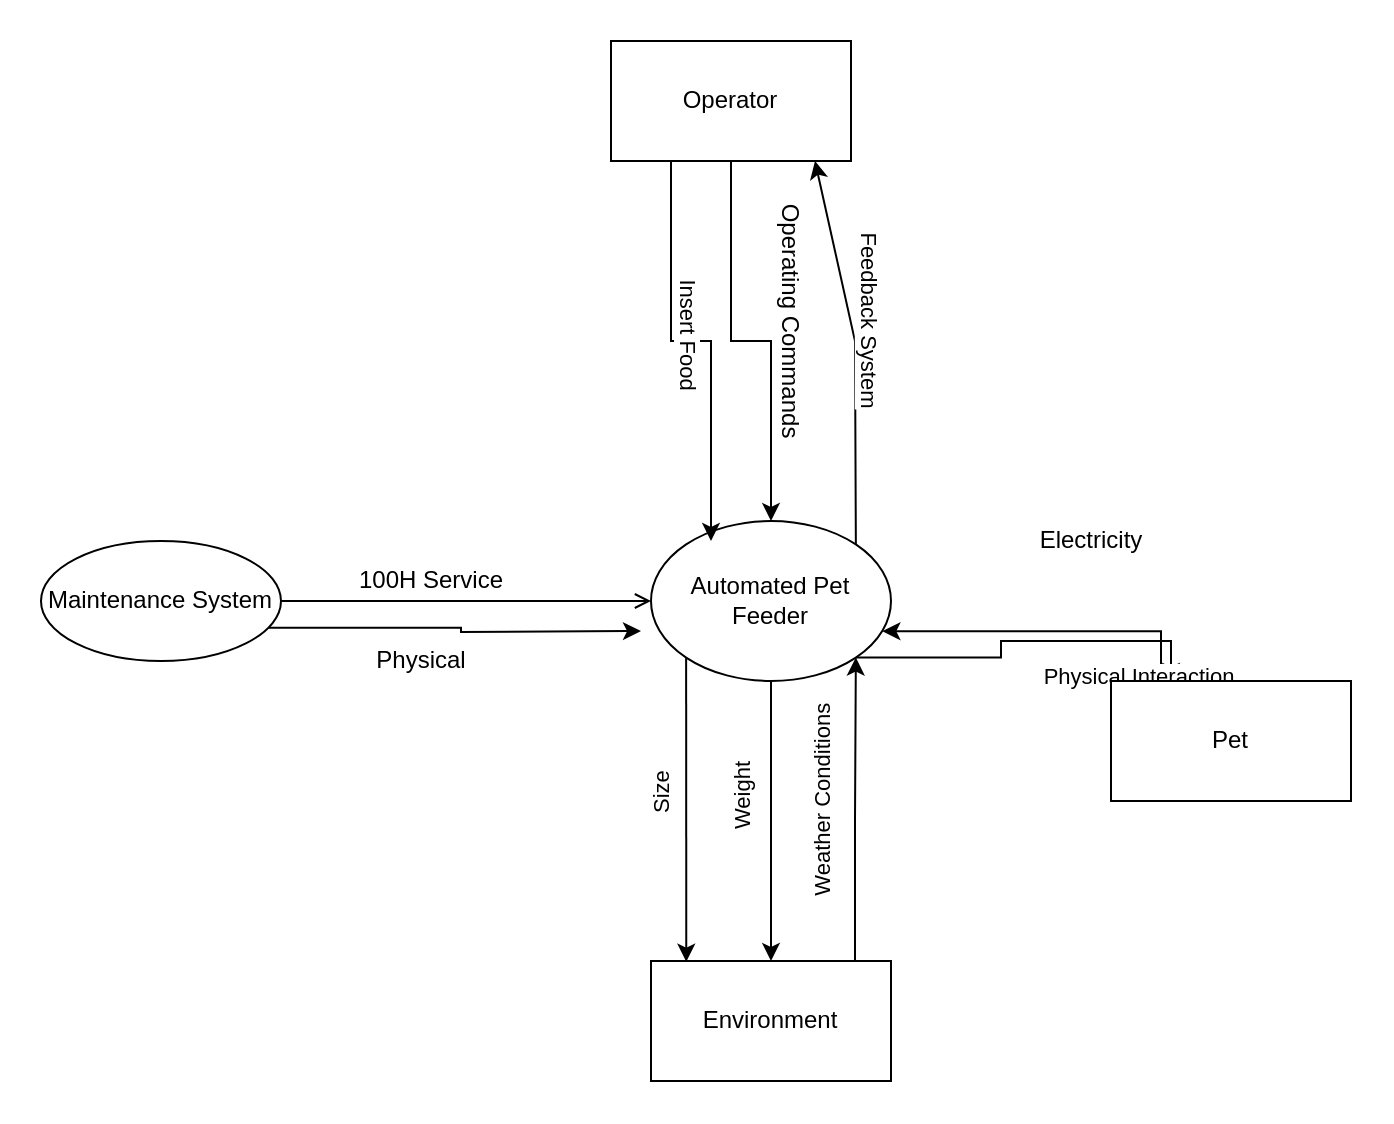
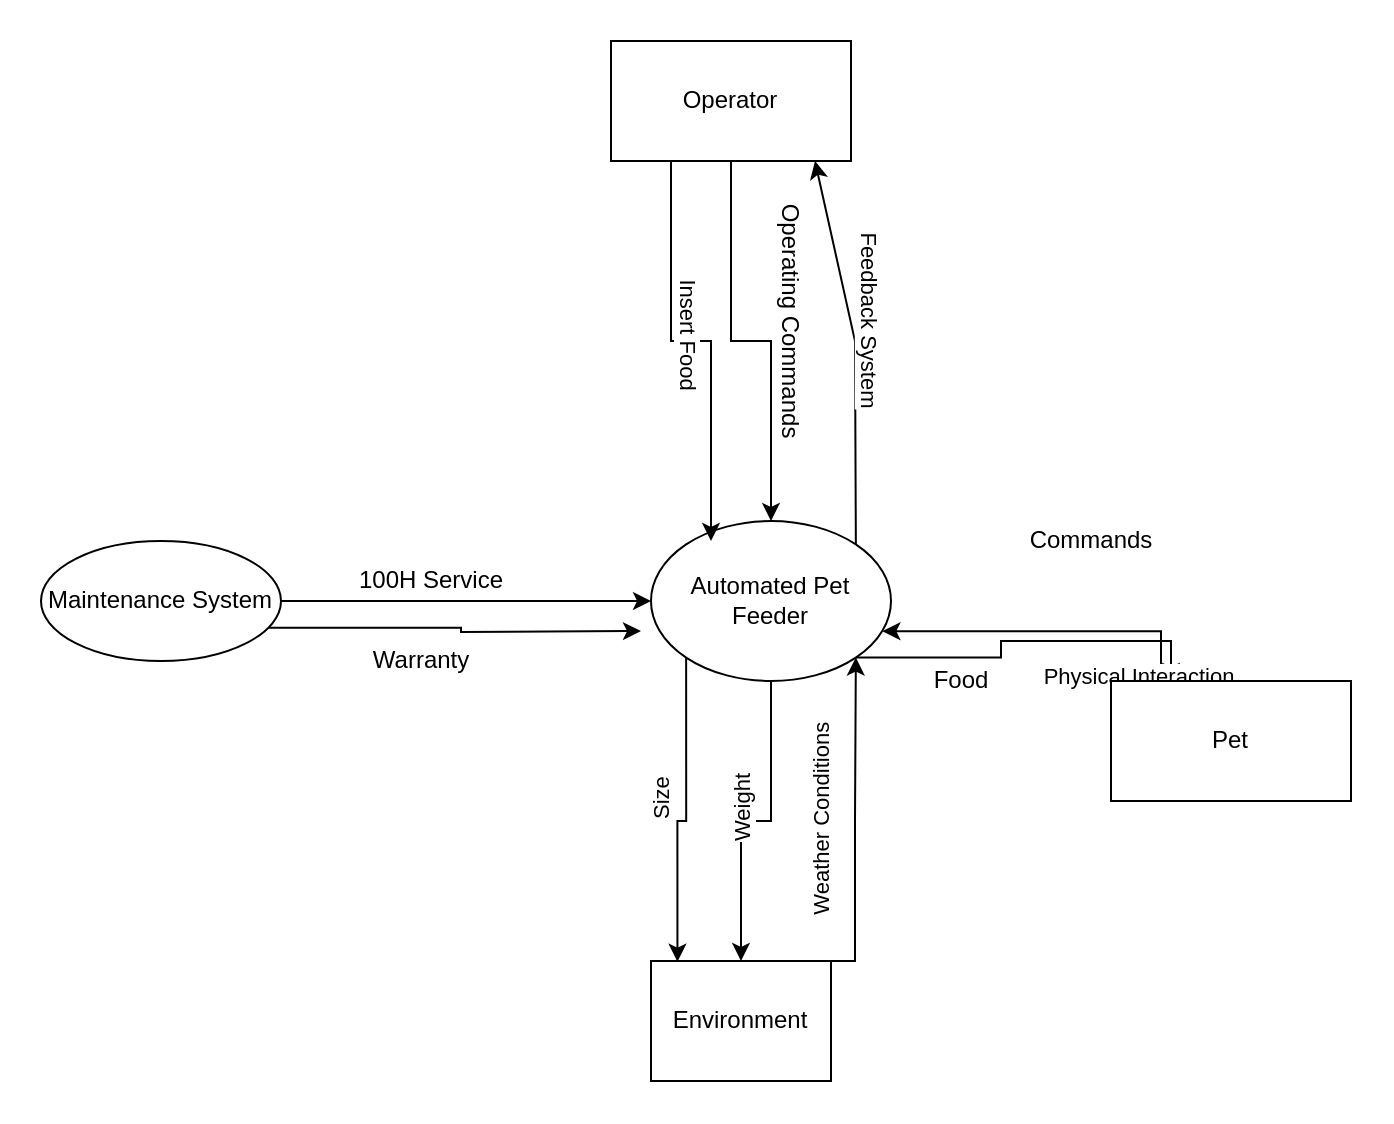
(1092, 541) -> (1092, 541)
(639, 601) -> (636, 601)
(422, 661) -> (422, 661)
none -> (961, 681)
(771, 1021) -> (741, 1021)
